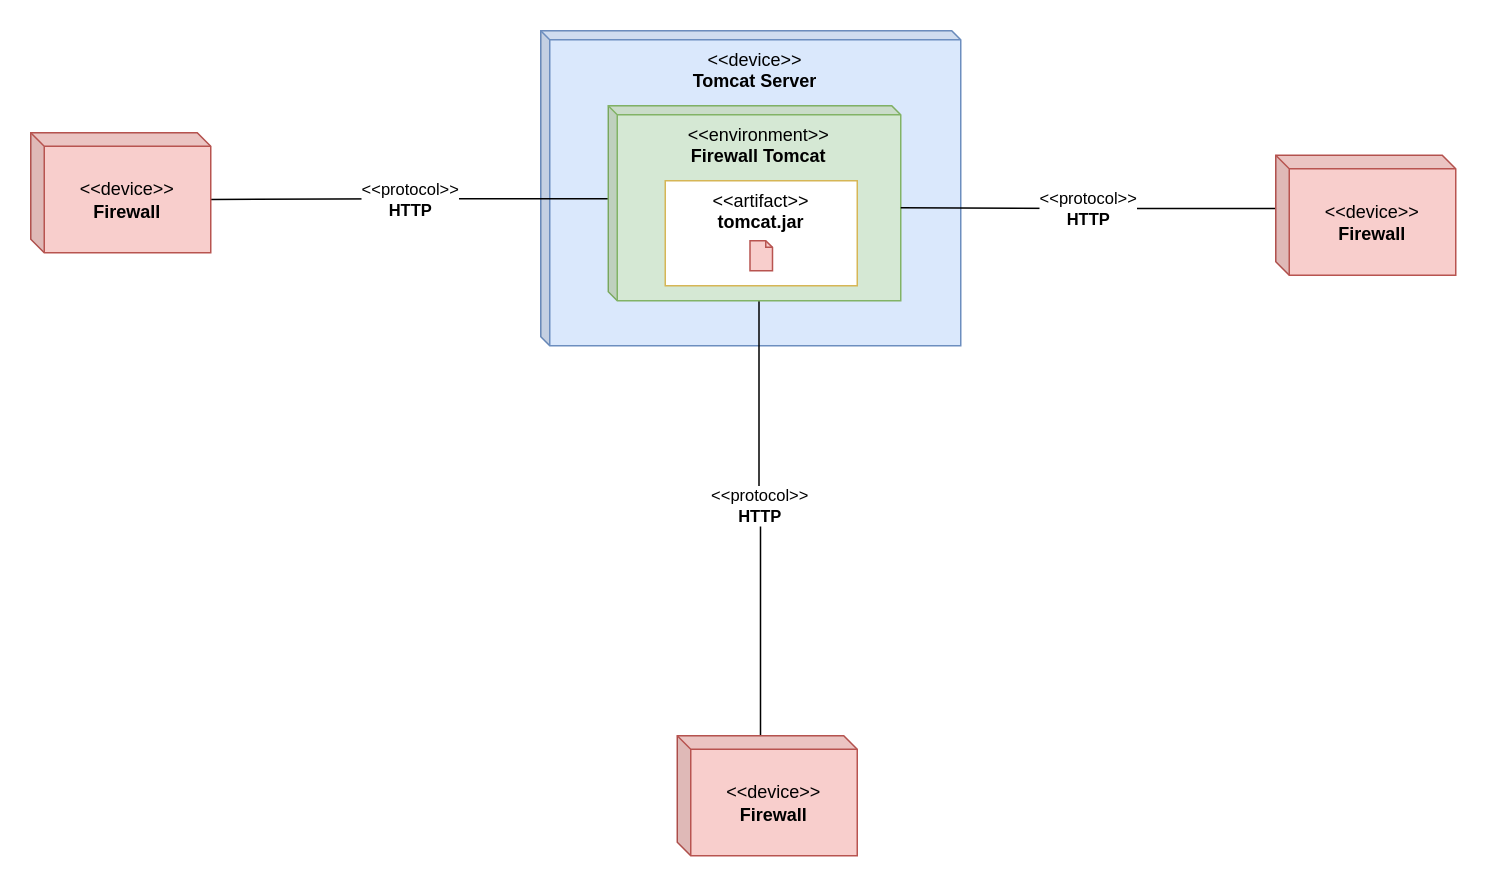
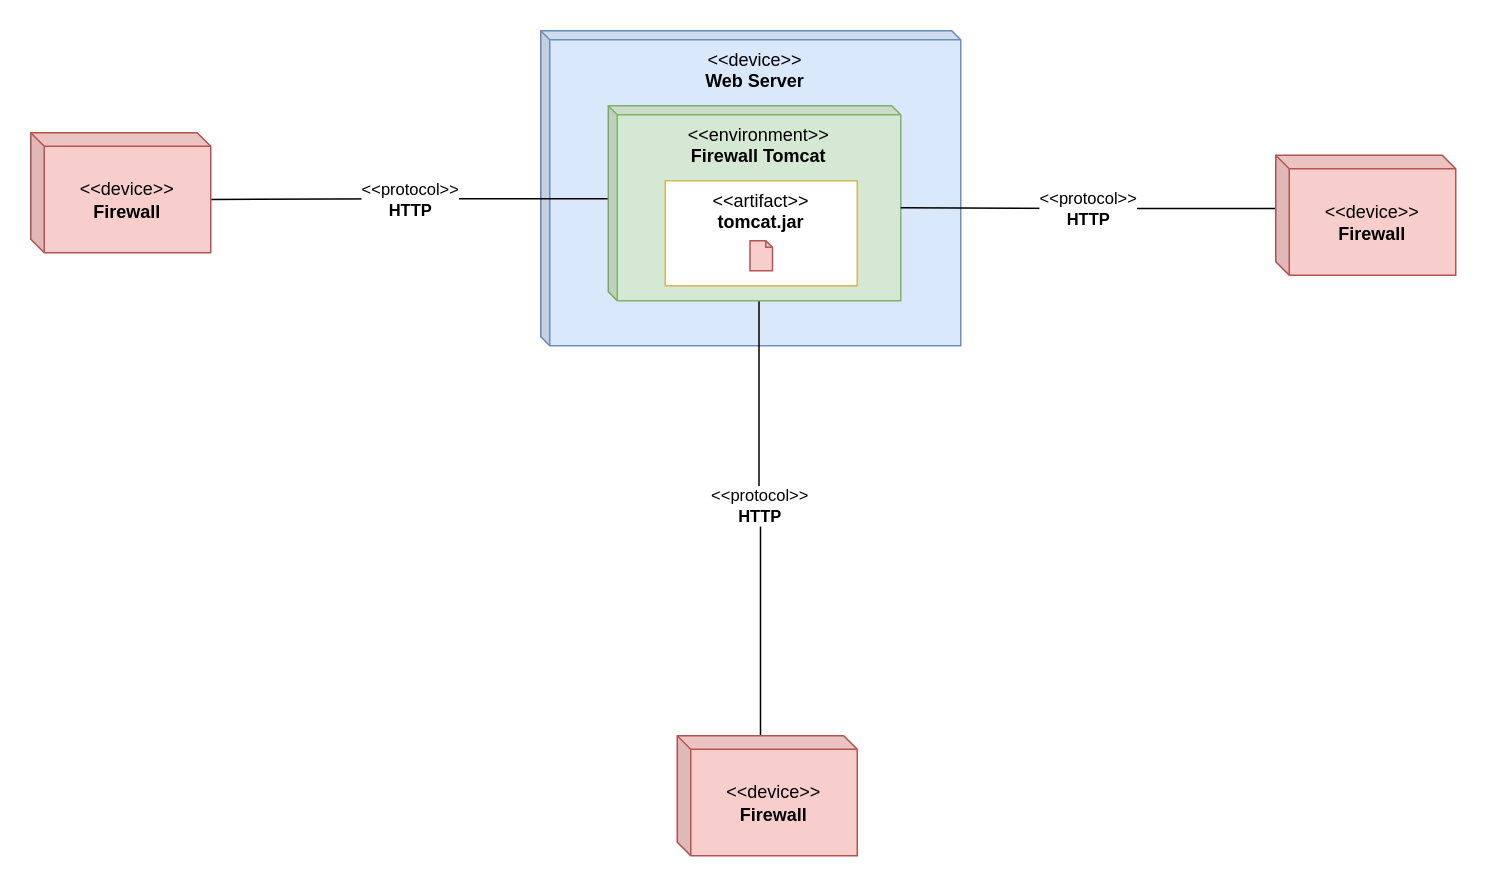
(755, 72) -> (755, 72)
